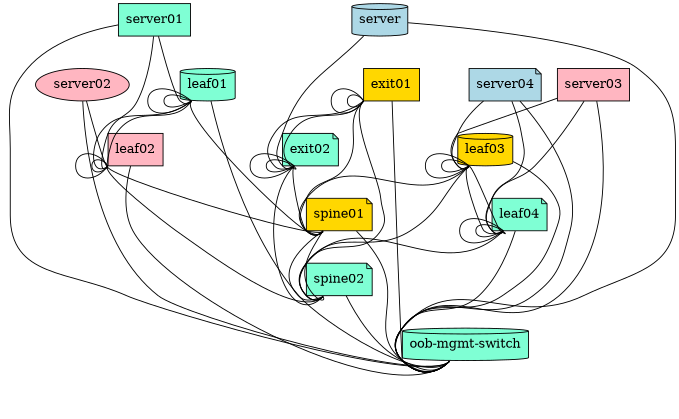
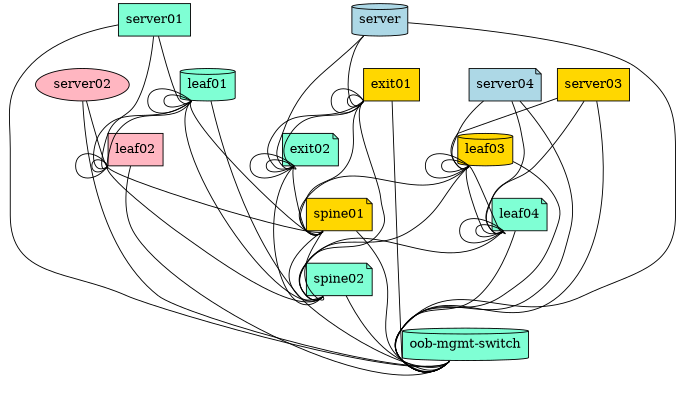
none -> (349, 75)
(593, 85) -> (593, 85)
none -> (227, 222)
